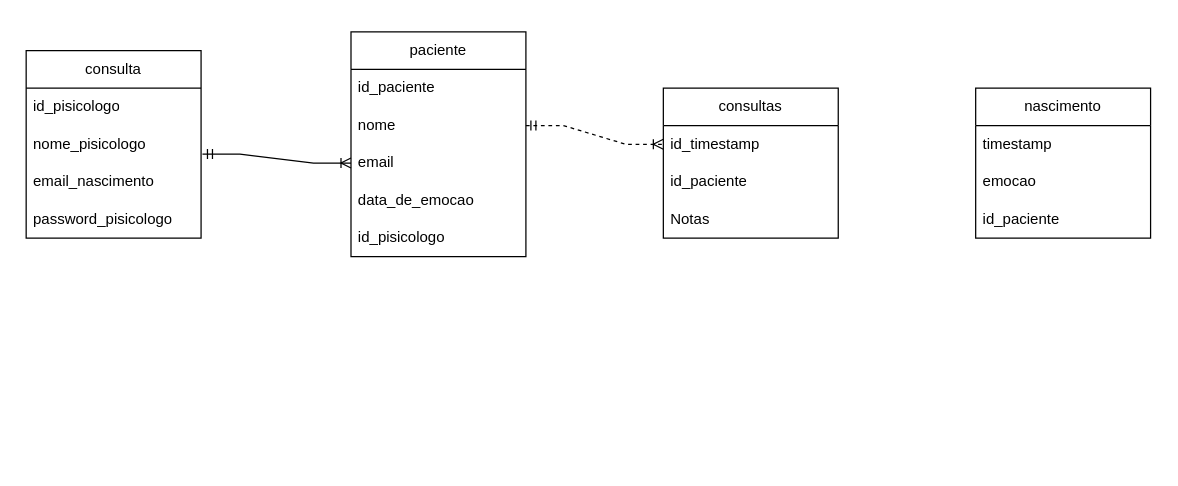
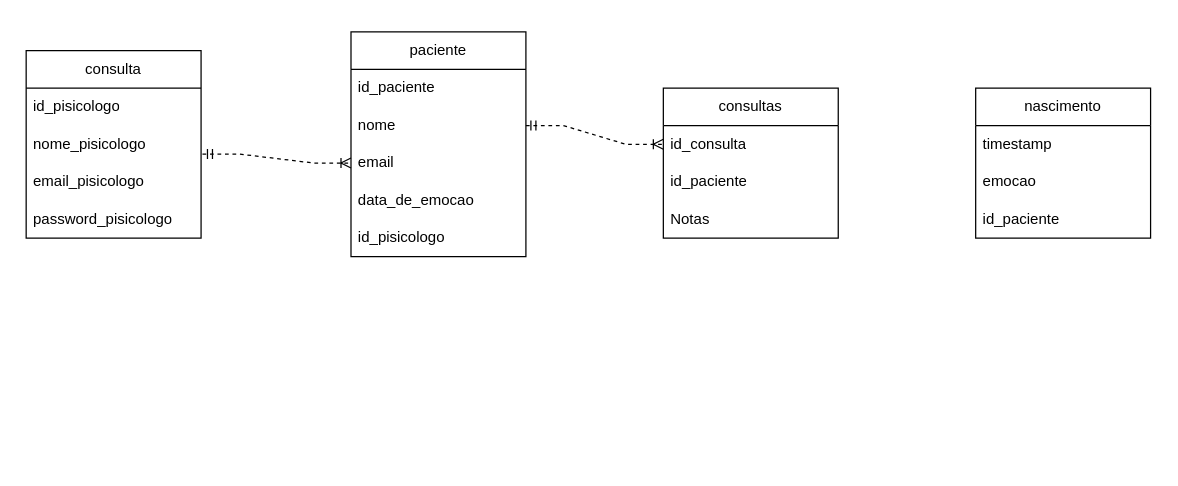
(717, 144) -> (713, 144)
(276, 159) -> (276, 159)
(94, 182) -> (91, 182)
